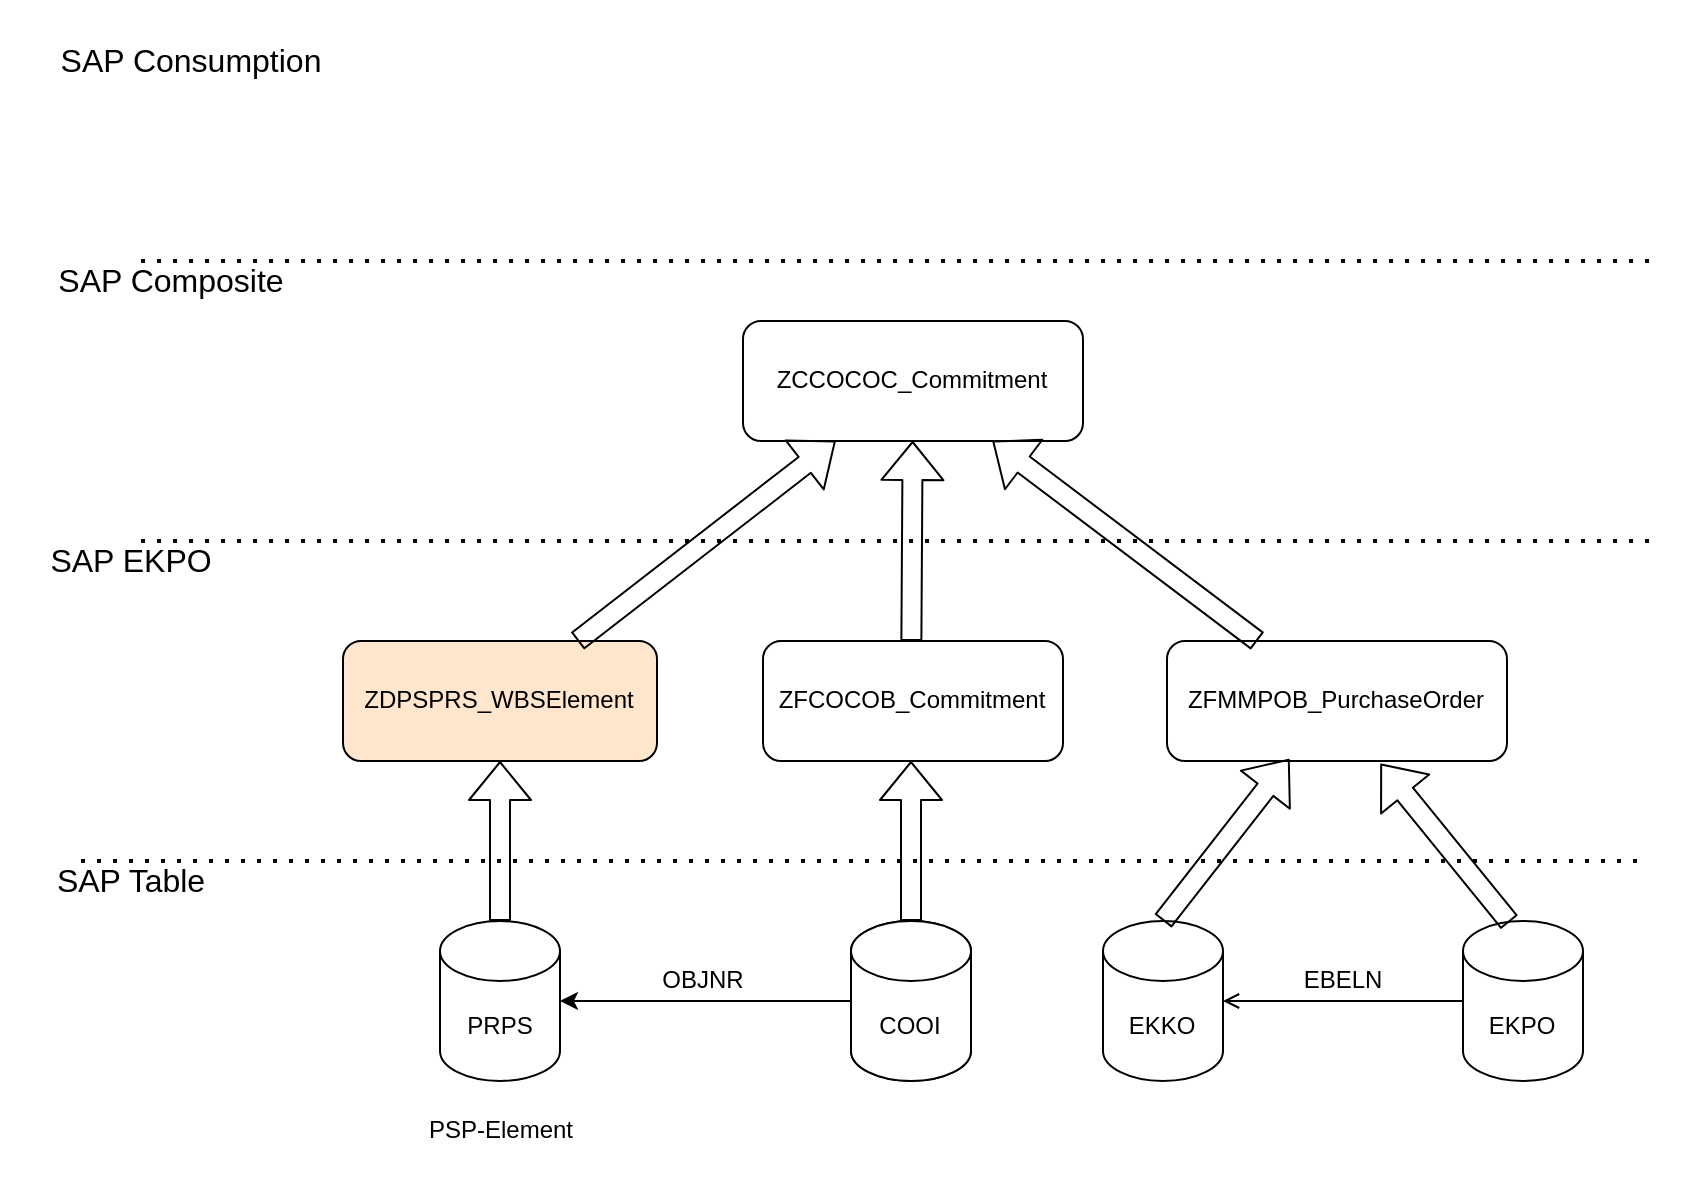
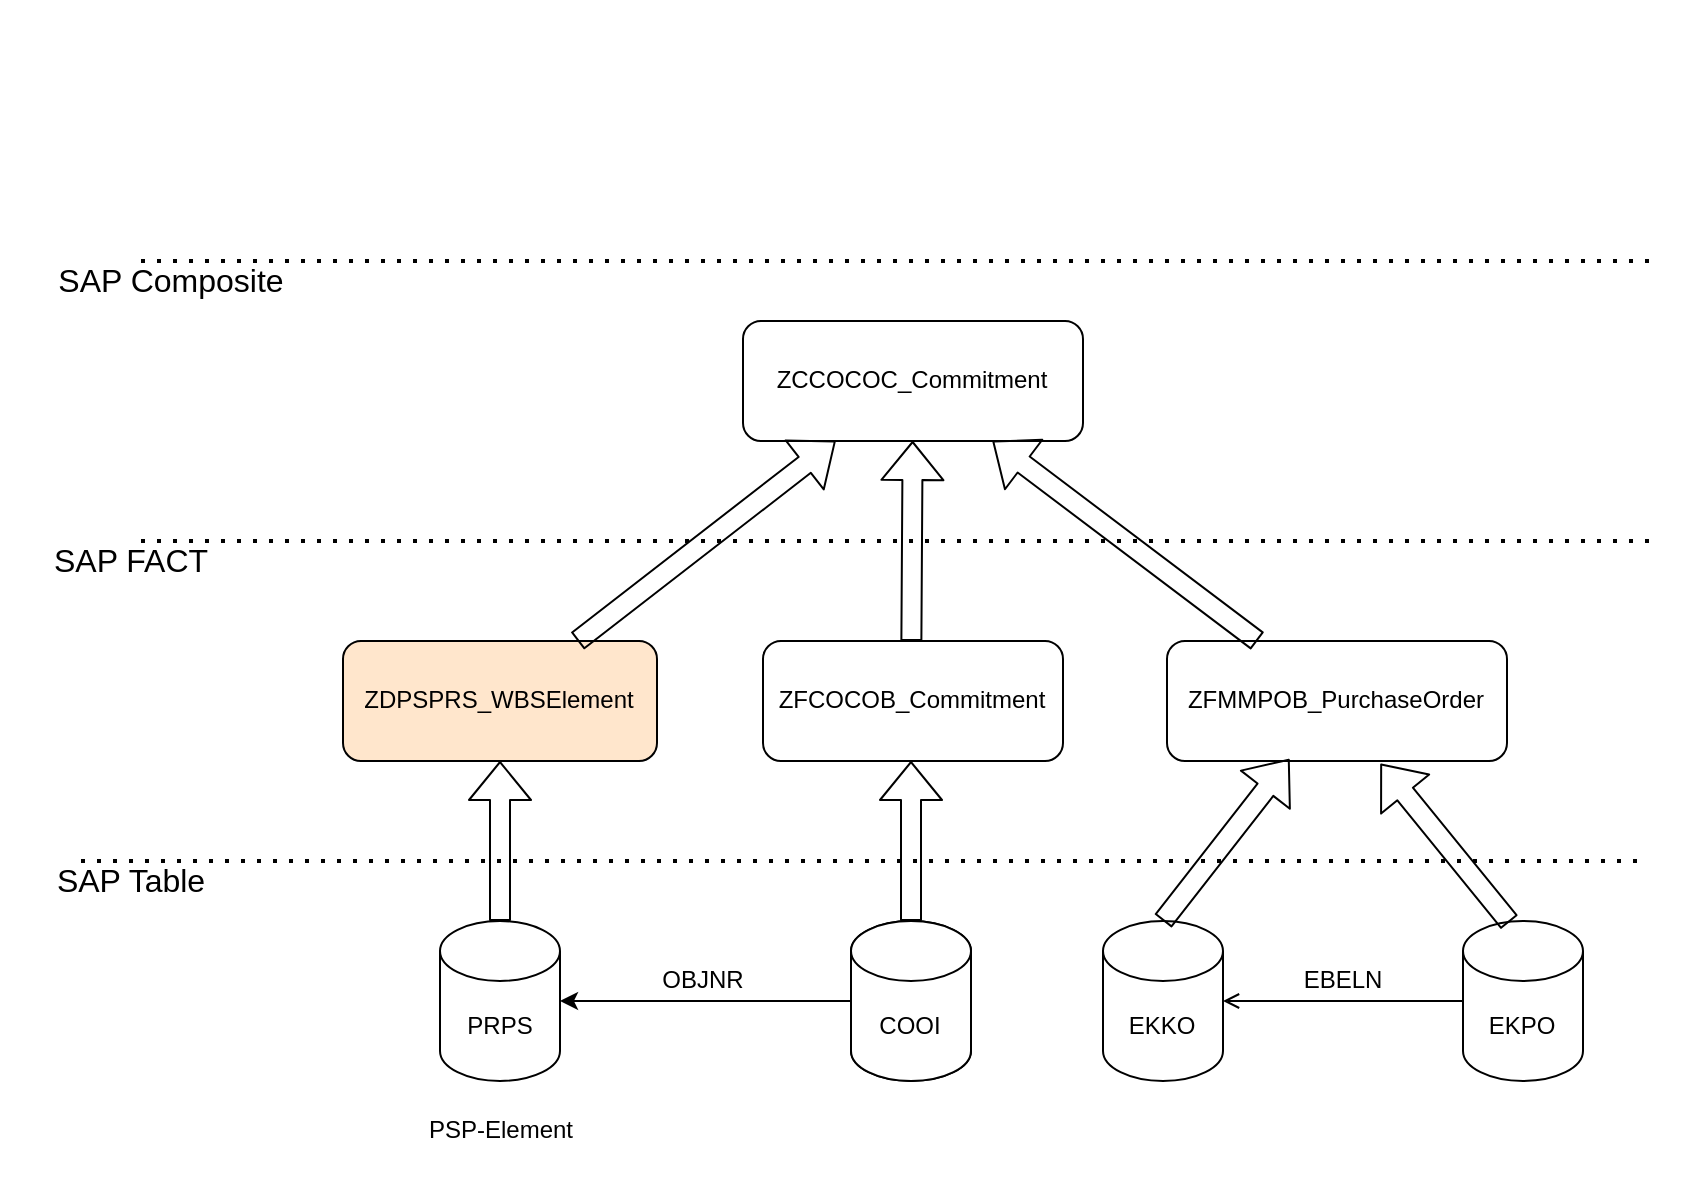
(191, 61) -> none
(132, 561) -> (132, 561)
